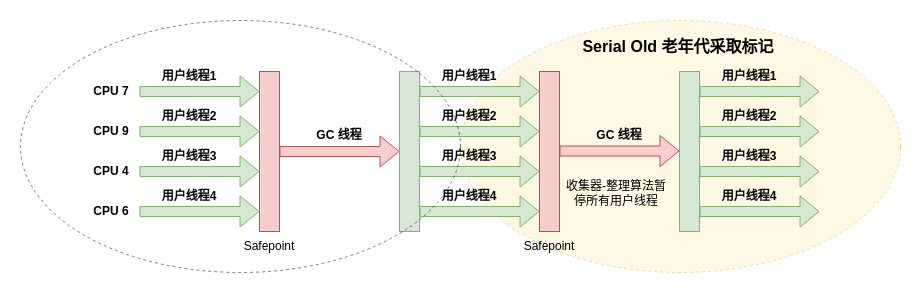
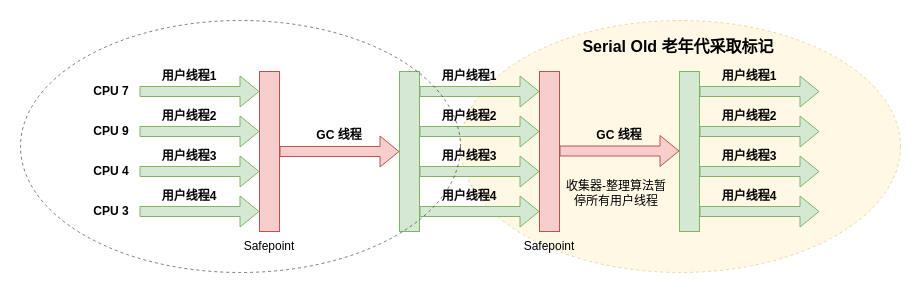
(112, 212) -> (112, 212)
